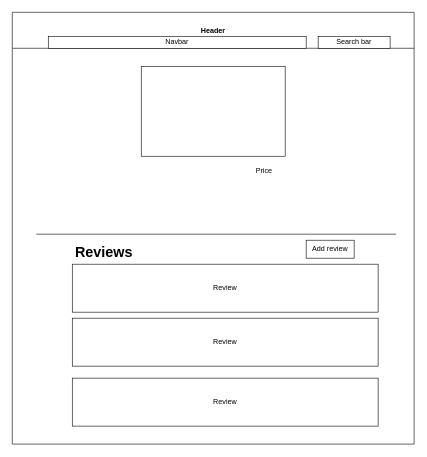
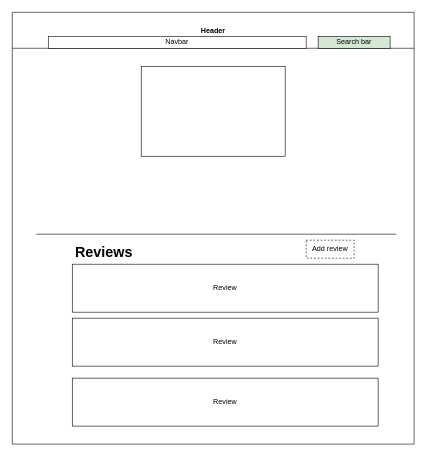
(354, 42) -> (354, 42)
(264, 171) -> none
(330, 249) -> (330, 249)
